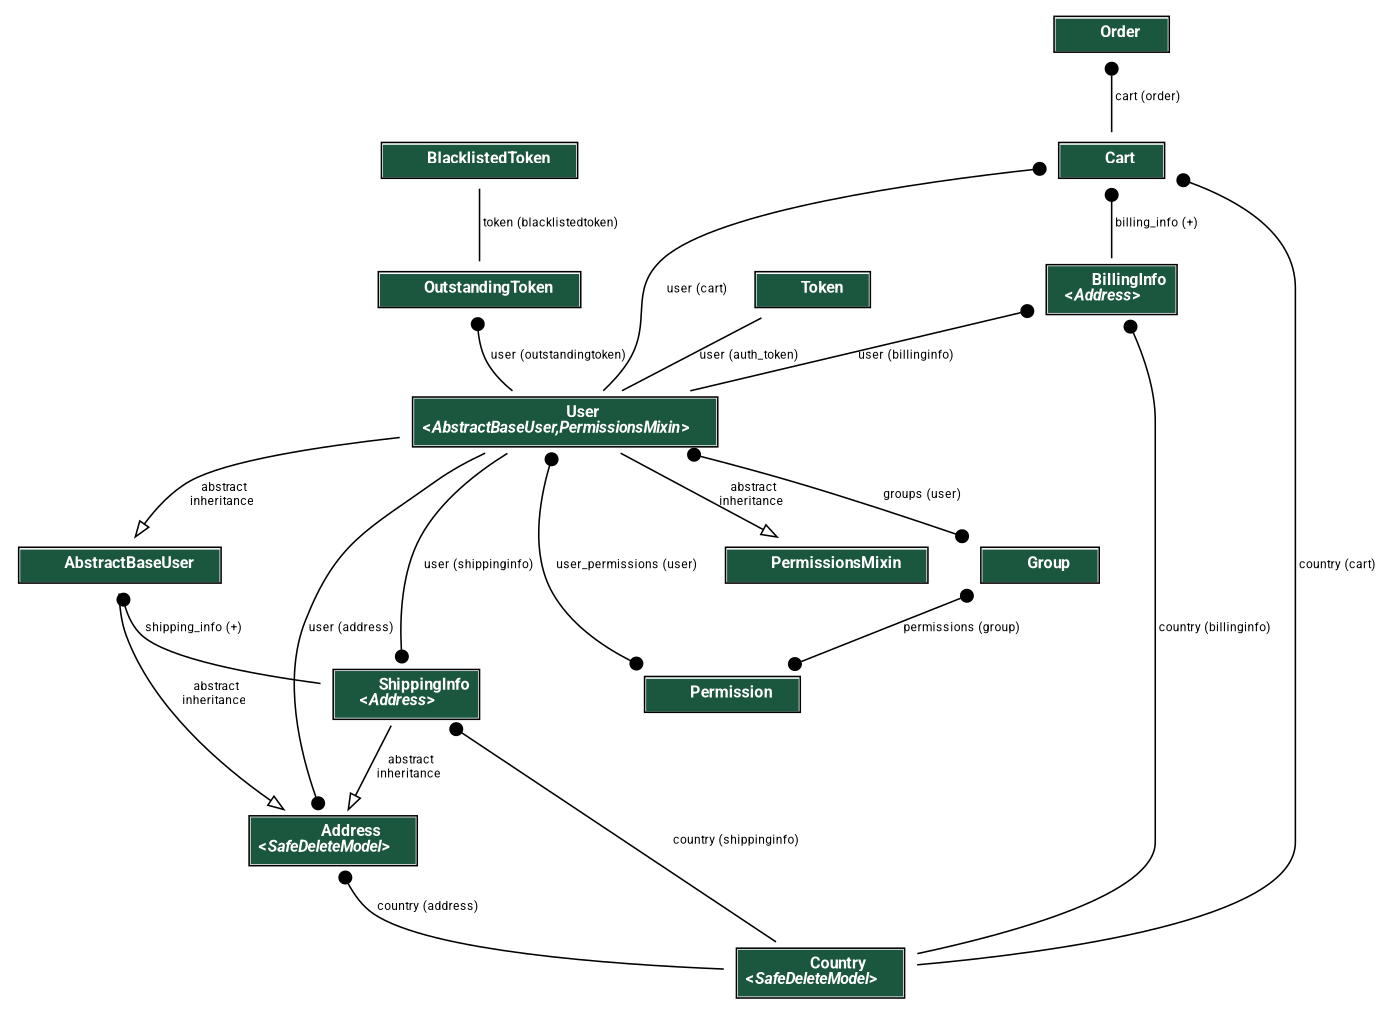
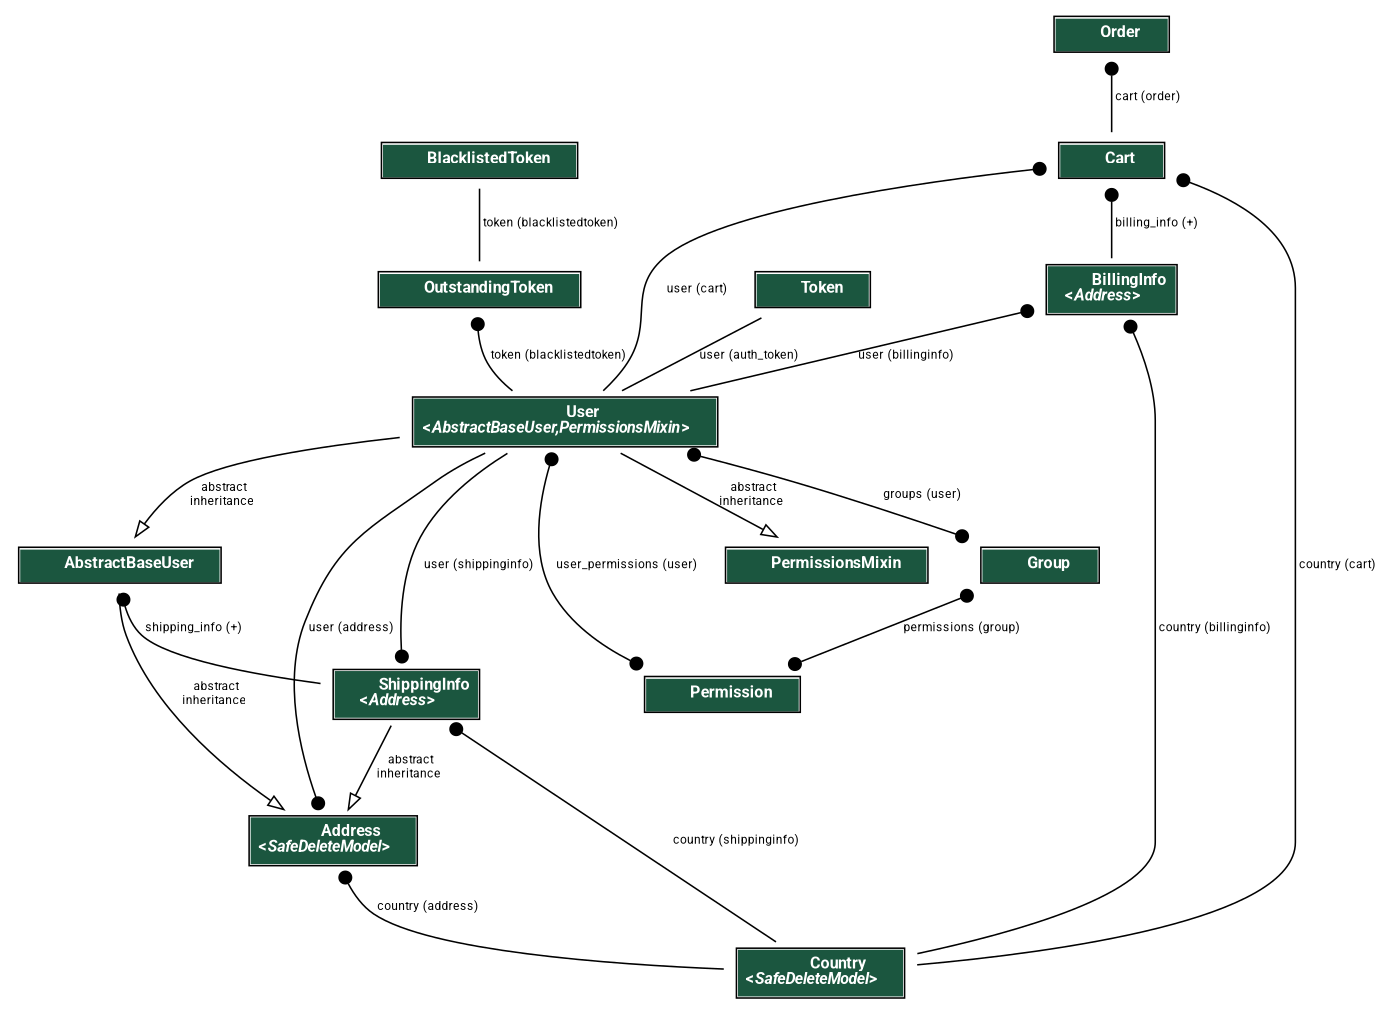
(557, 356) -> (557, 356)
